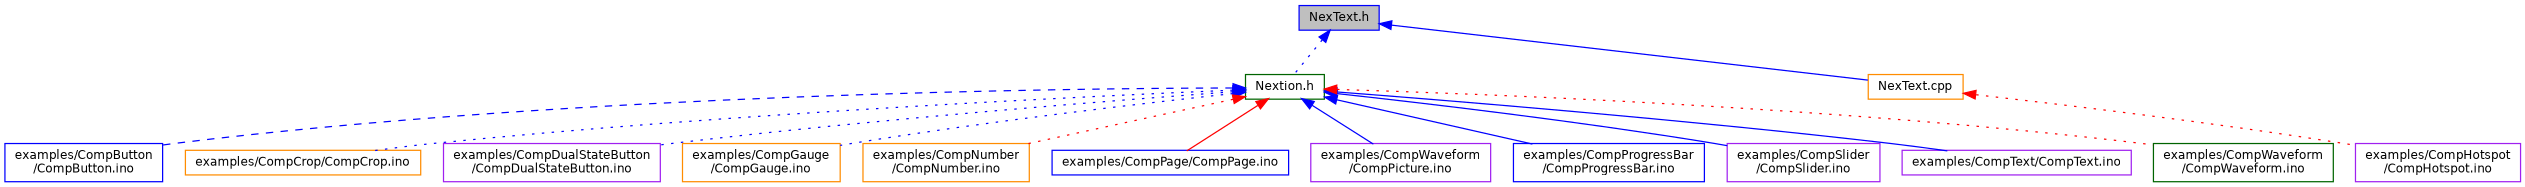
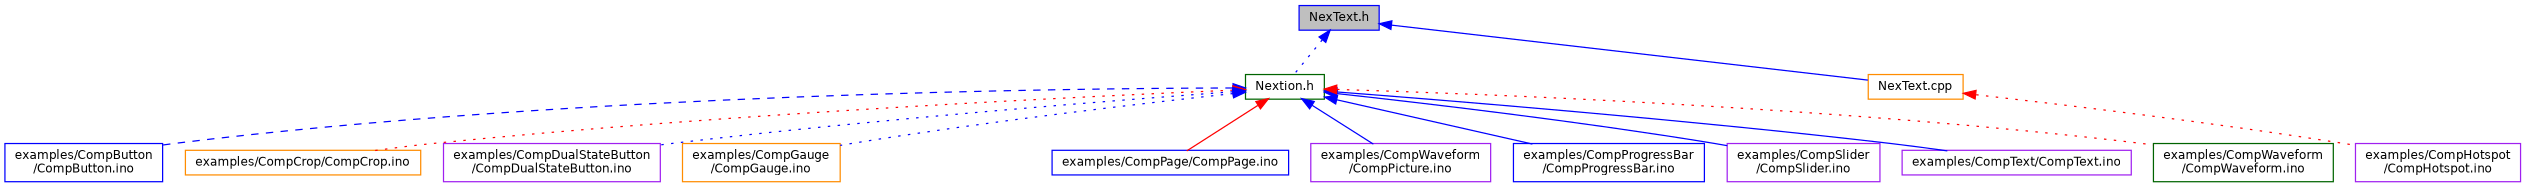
(802, 113) -> (802, 113)
(946, 163) -> none
